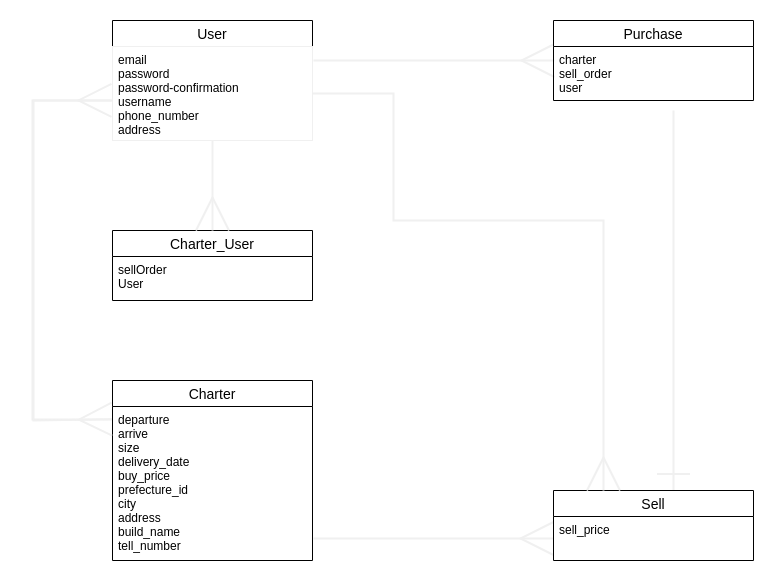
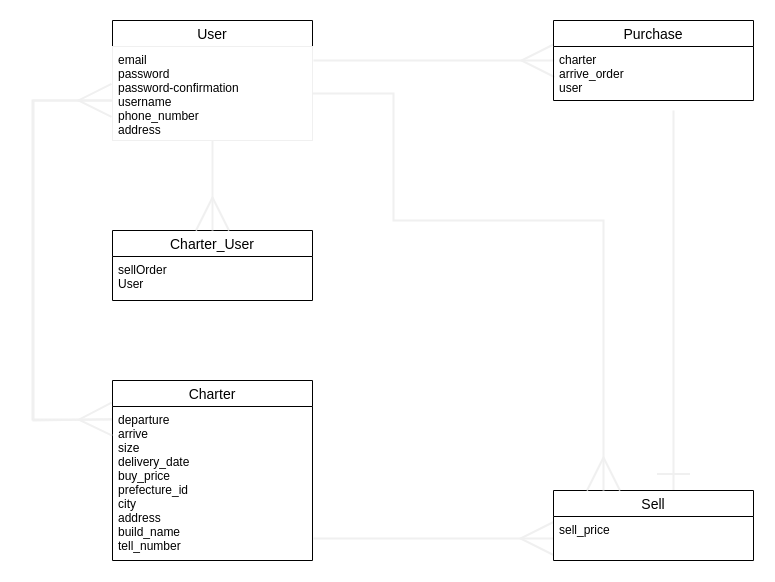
(583, 60) -> (583, 60)
